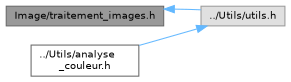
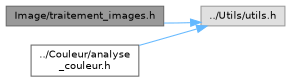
(188, 9) -> (177, 23)
(85, 61) -> (85, 61)
